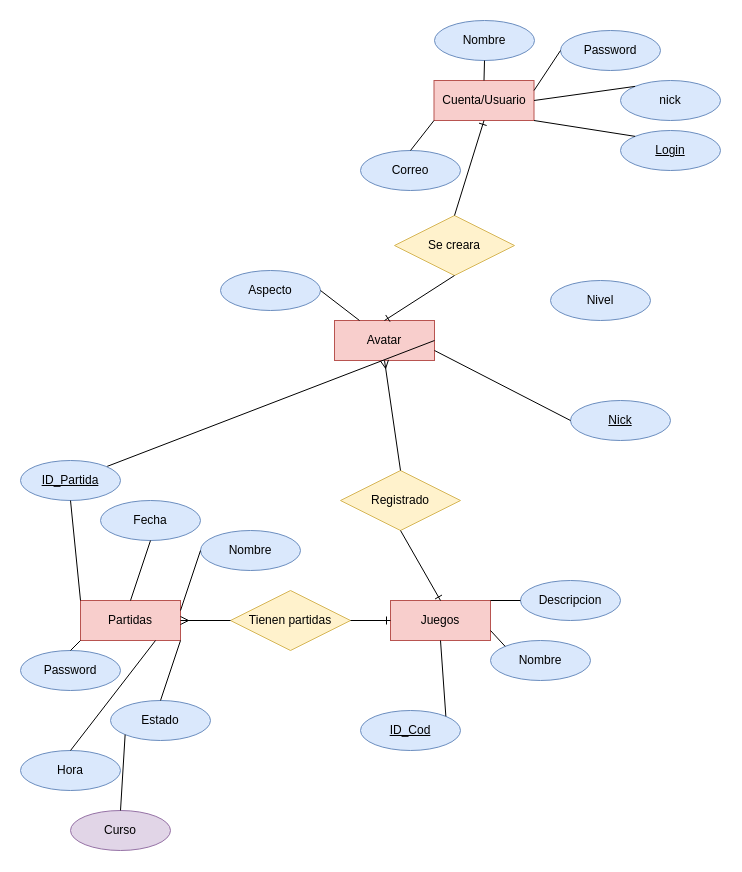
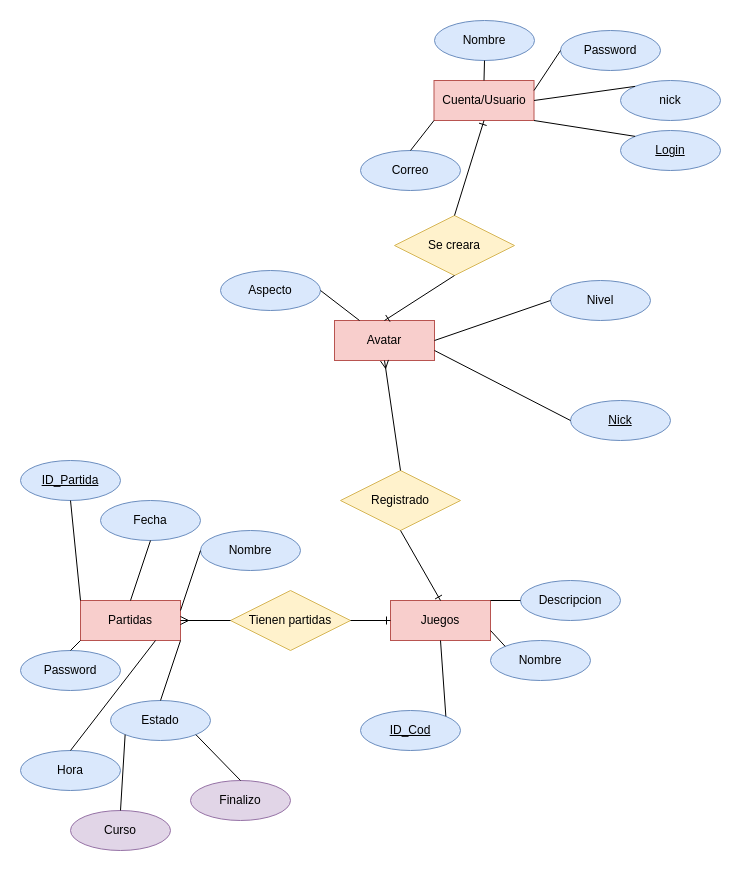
(271, 403) -> (493, 321)
none -> (219, 758)
none -> (241, 801)
